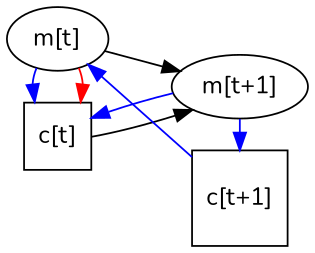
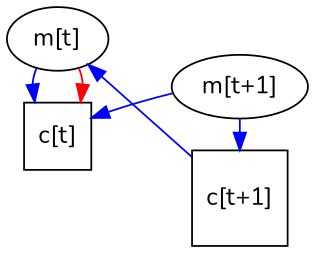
(134, 59) -> none
(134, 127) -> none
